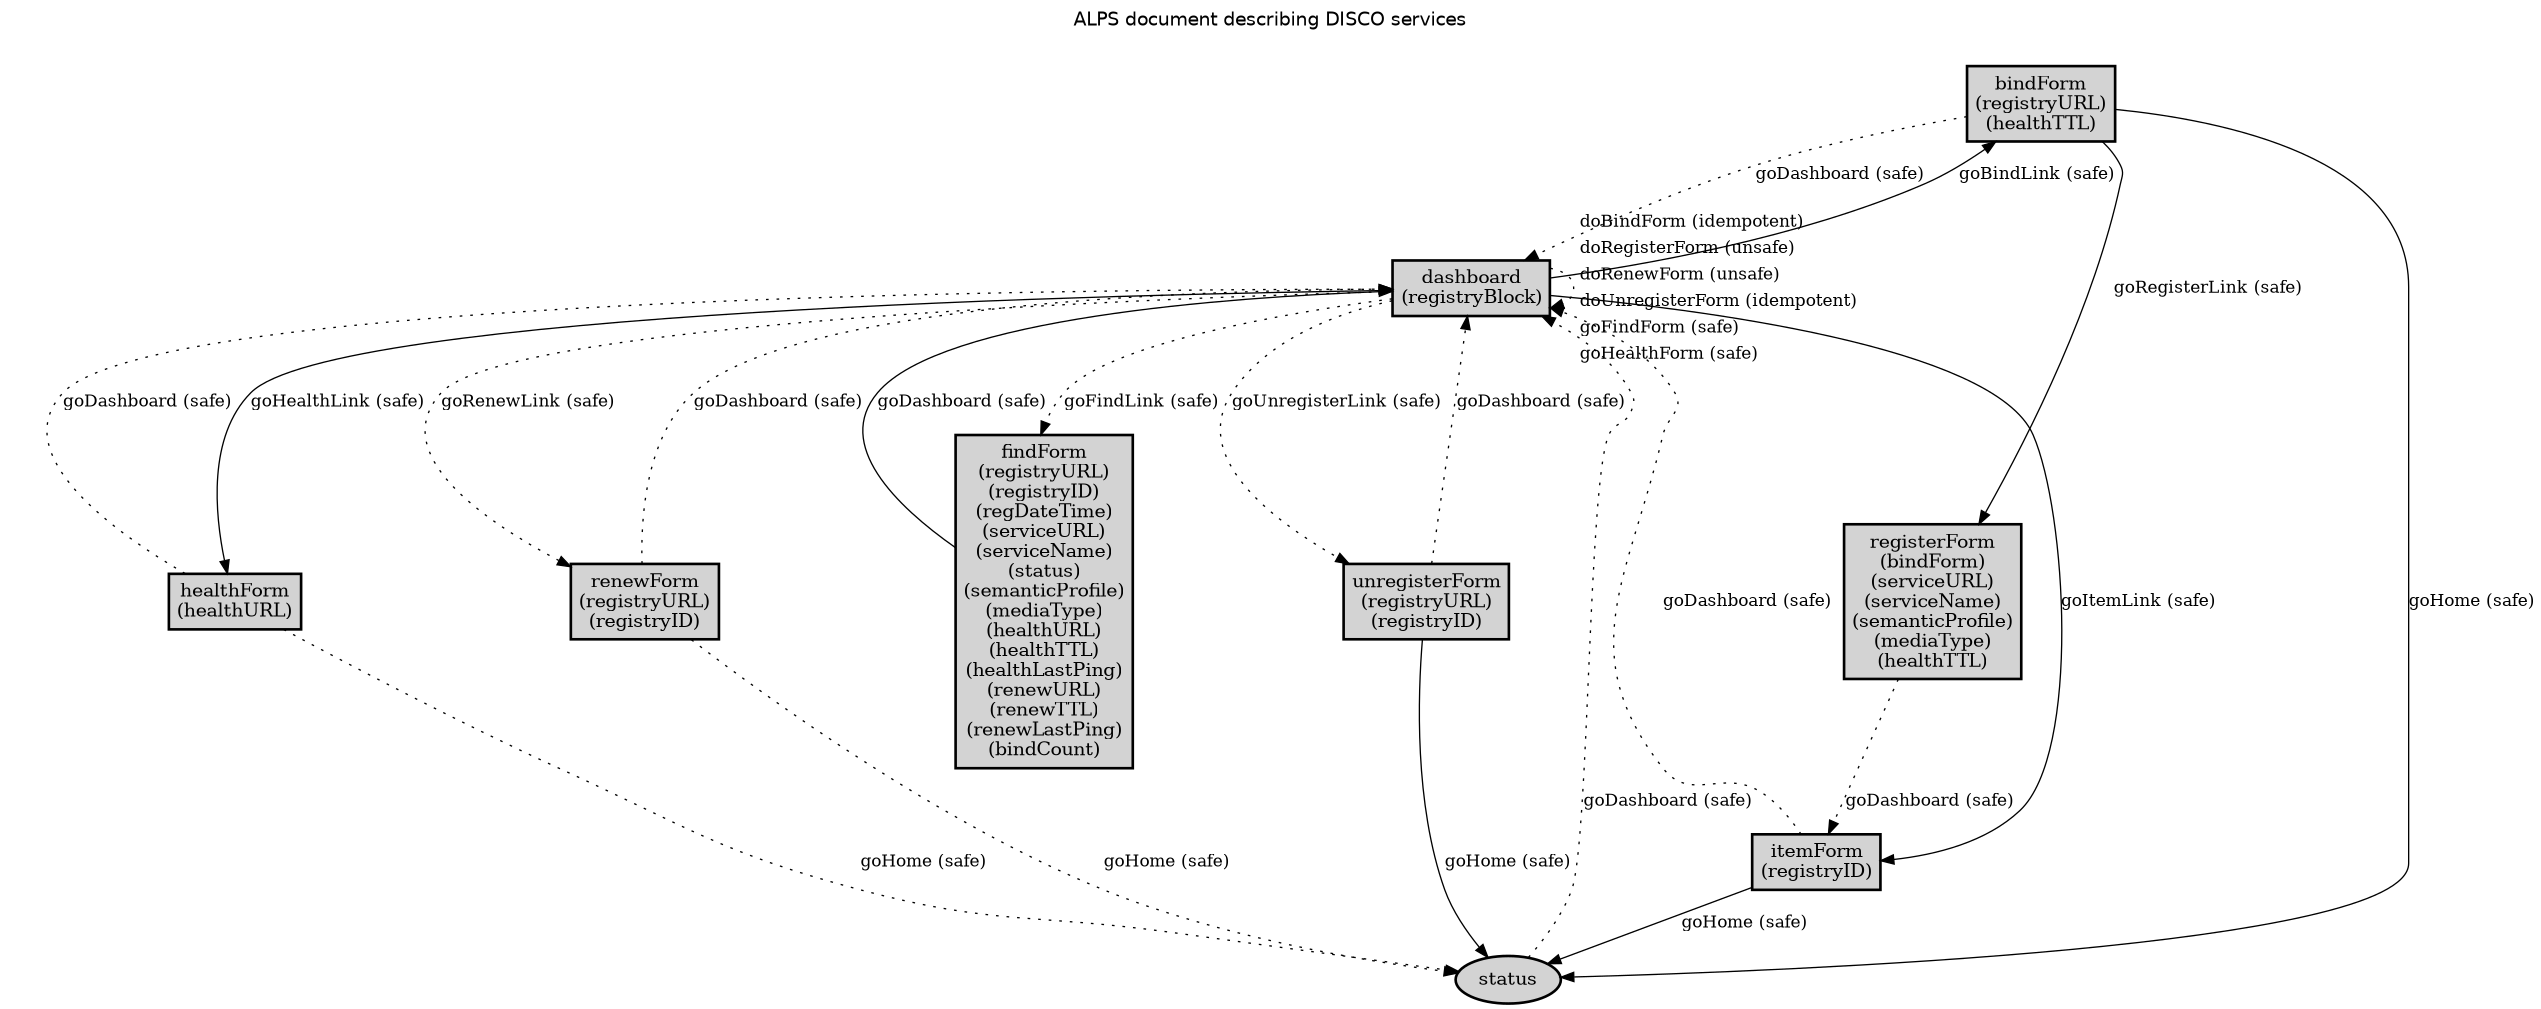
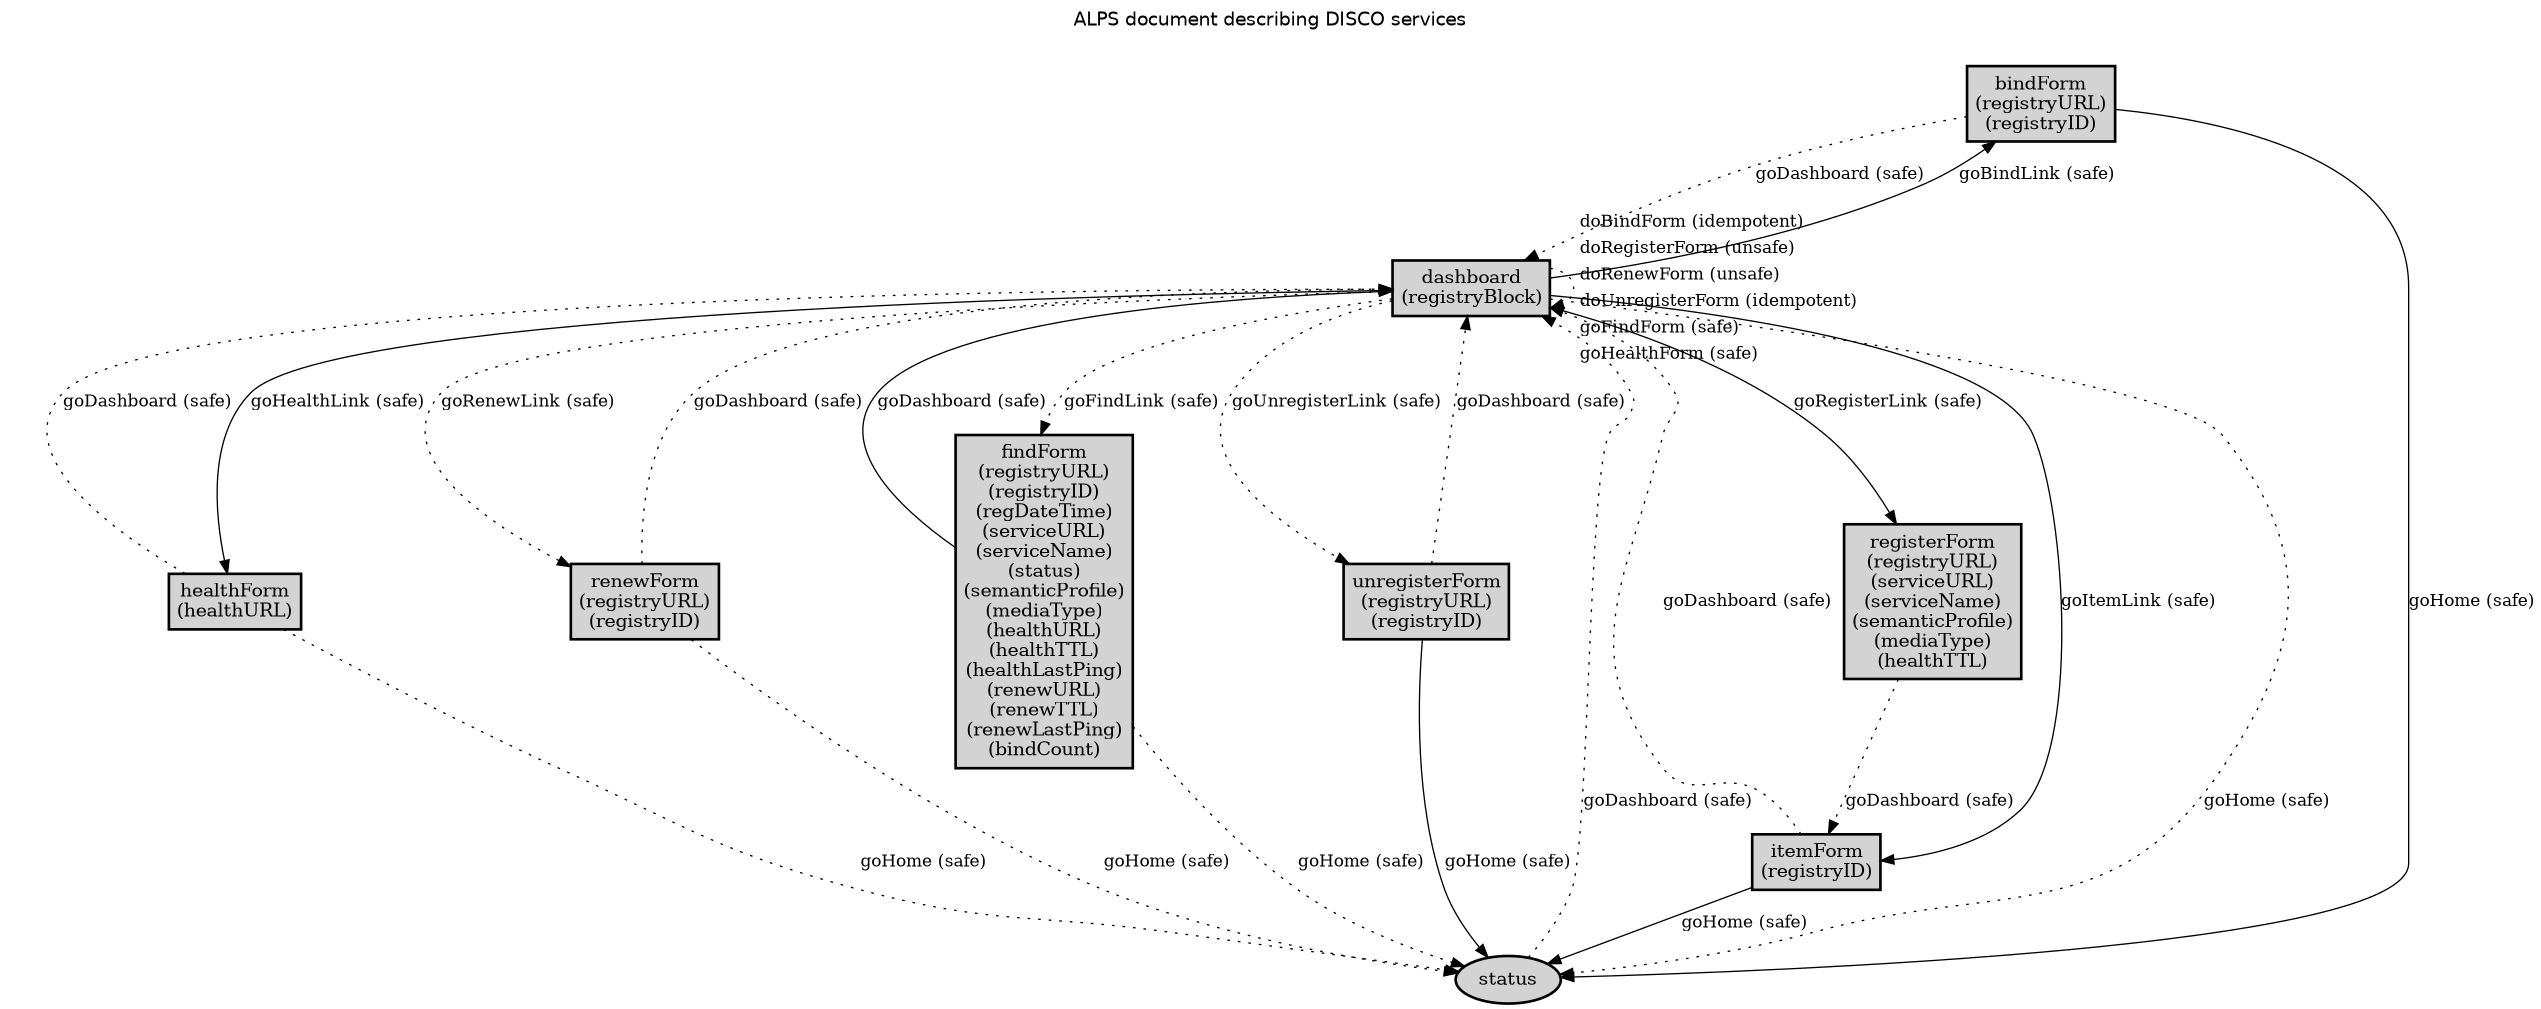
(2041, 124) -> (2041, 124)
(2074, 330) -> (1740, 379)
(1933, 562) -> (1933, 562)
none -> (2287, 607)
none -> (1273, 871)
